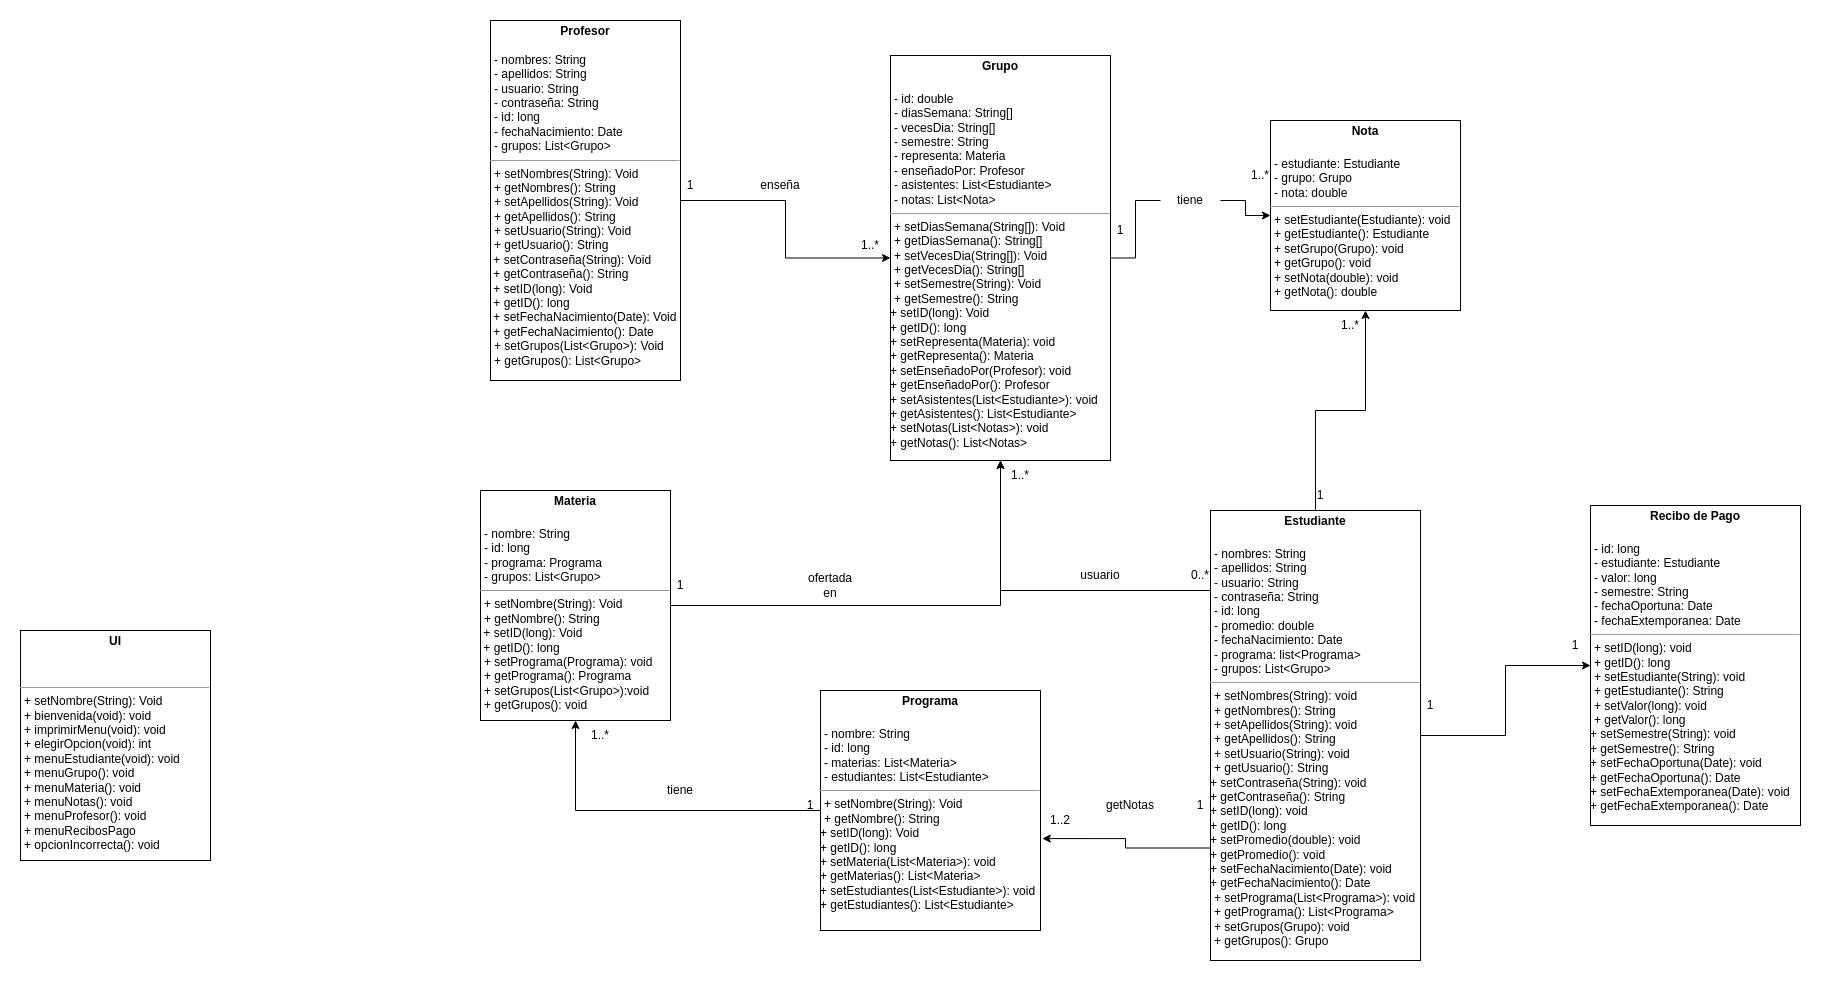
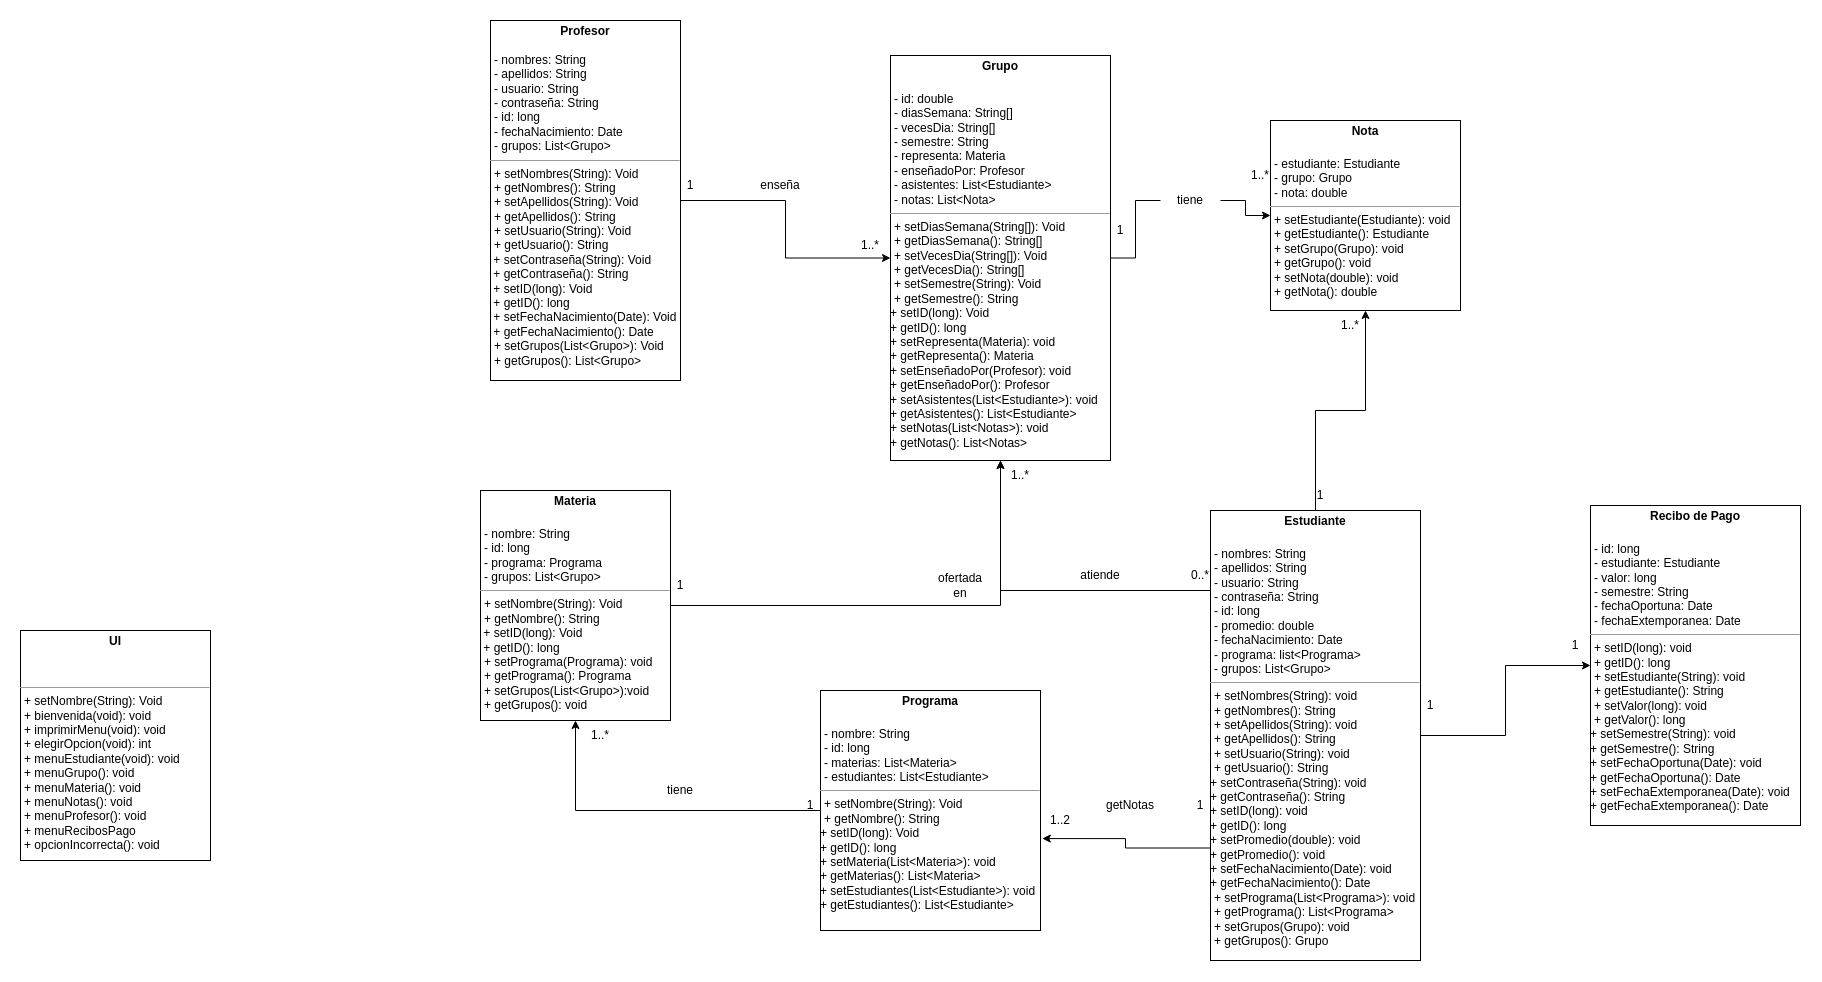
(1101, 576) -> (1101, 576)
(831, 586) -> (961, 586)
